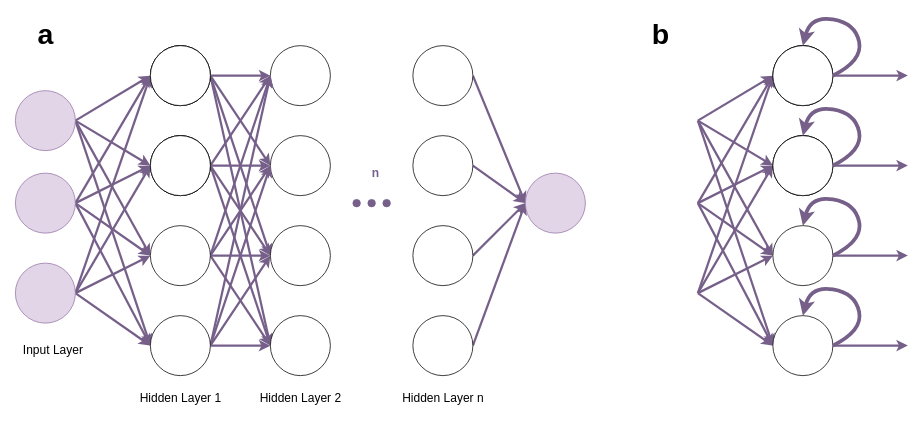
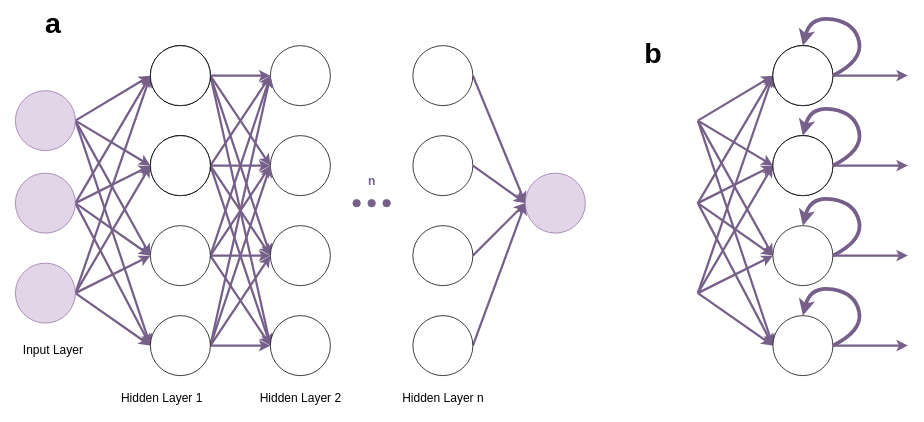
(45, 34) -> (53, 23)
(660, 34) -> (653, 53)
(375, 173) -> (372, 180)
(180, 398) -> (162, 398)
